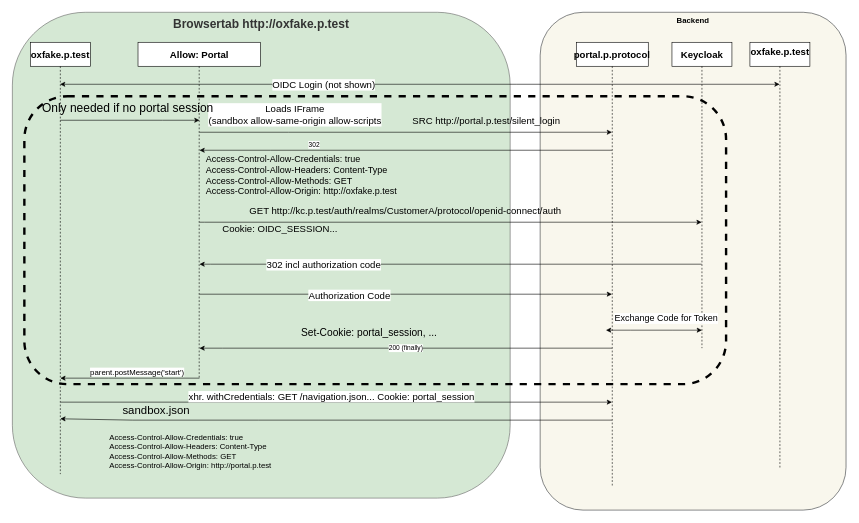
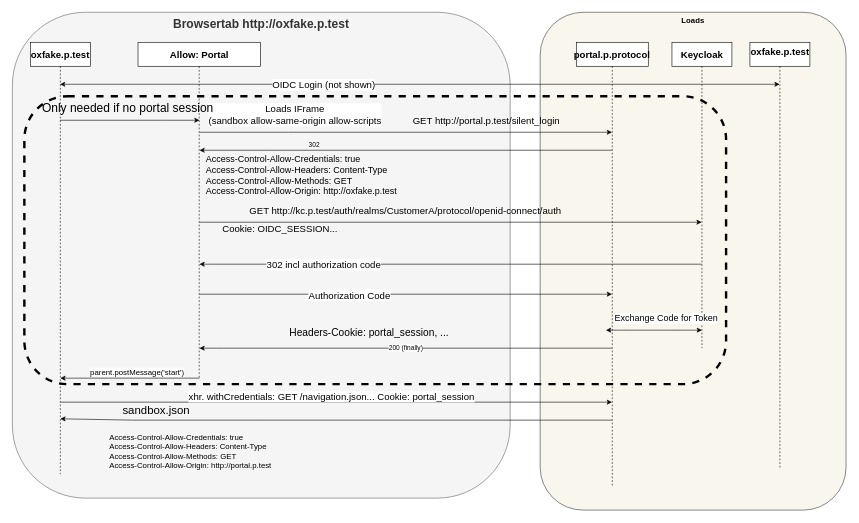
(693, 21) -> (693, 21)
(487, 120) -> (487, 120)
(261, 255) -> (261, 255)
(369, 339) -> (369, 339)
